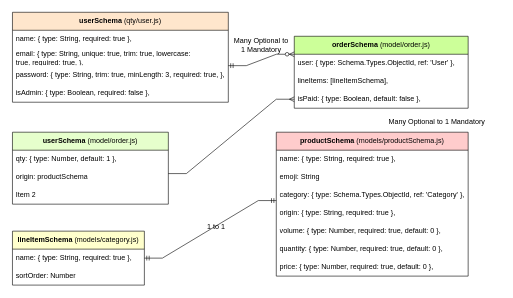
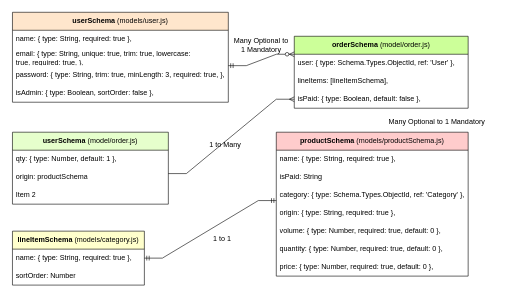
(120, 21) -> (120, 21)
(90, 93) -> (93, 93)
none -> (225, 145)
(302, 177) -> (303, 177)
(216, 227) -> (222, 239)
